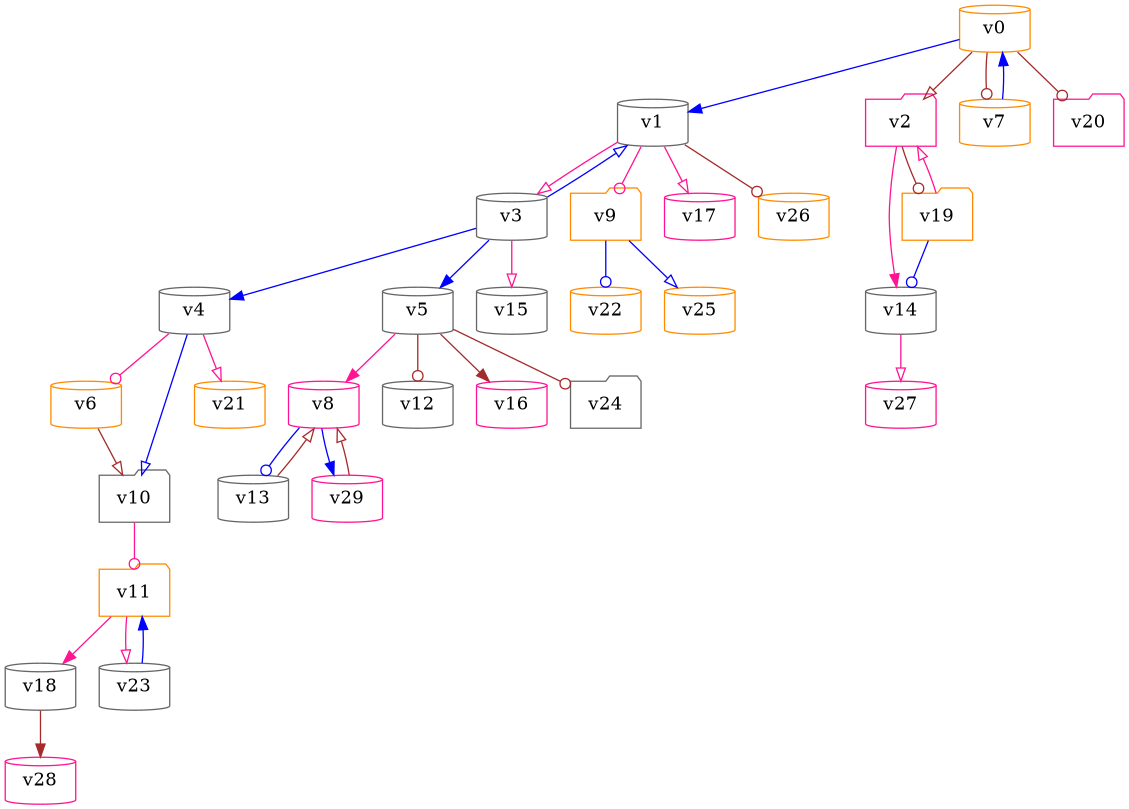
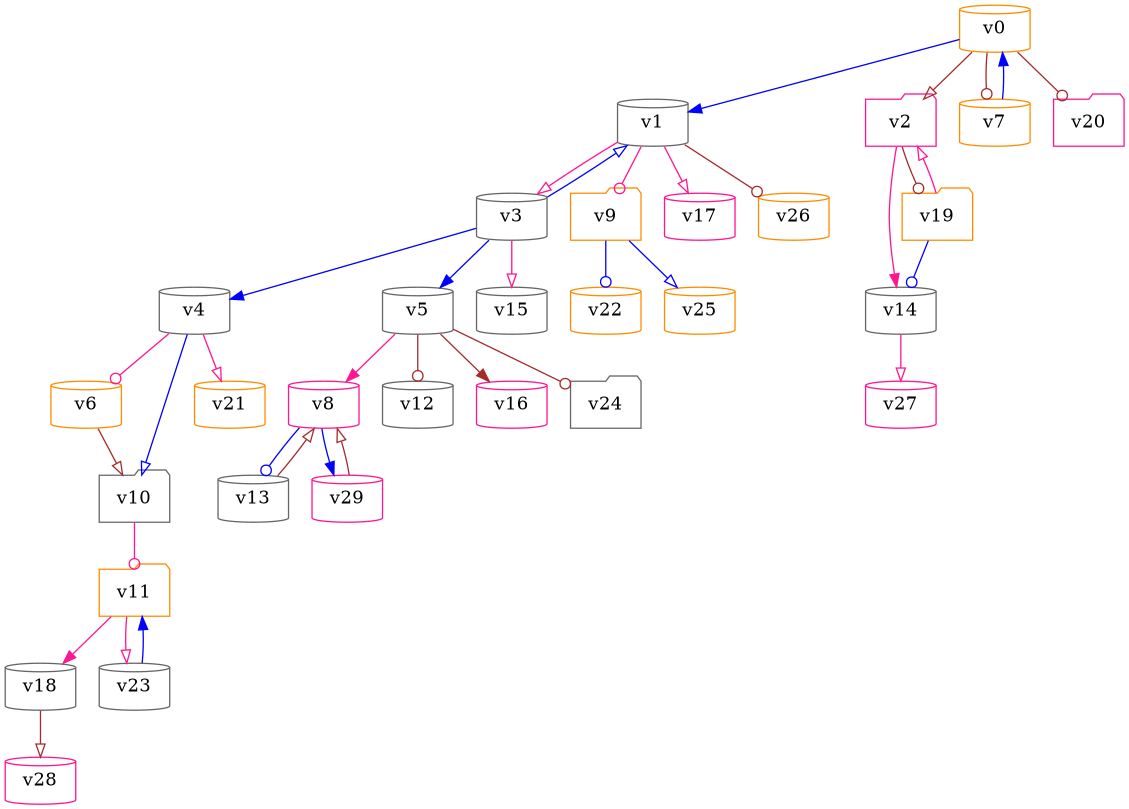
(40, 727) -> (40, 727)
